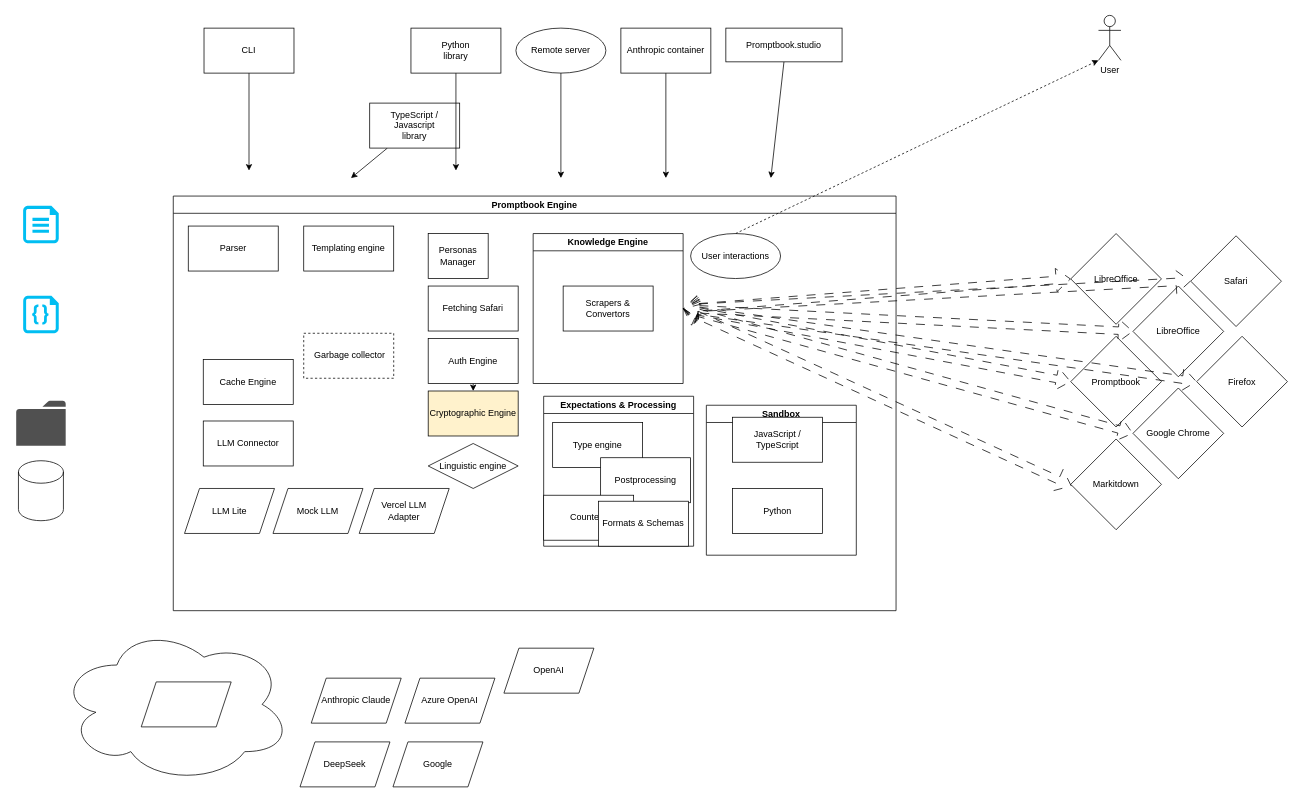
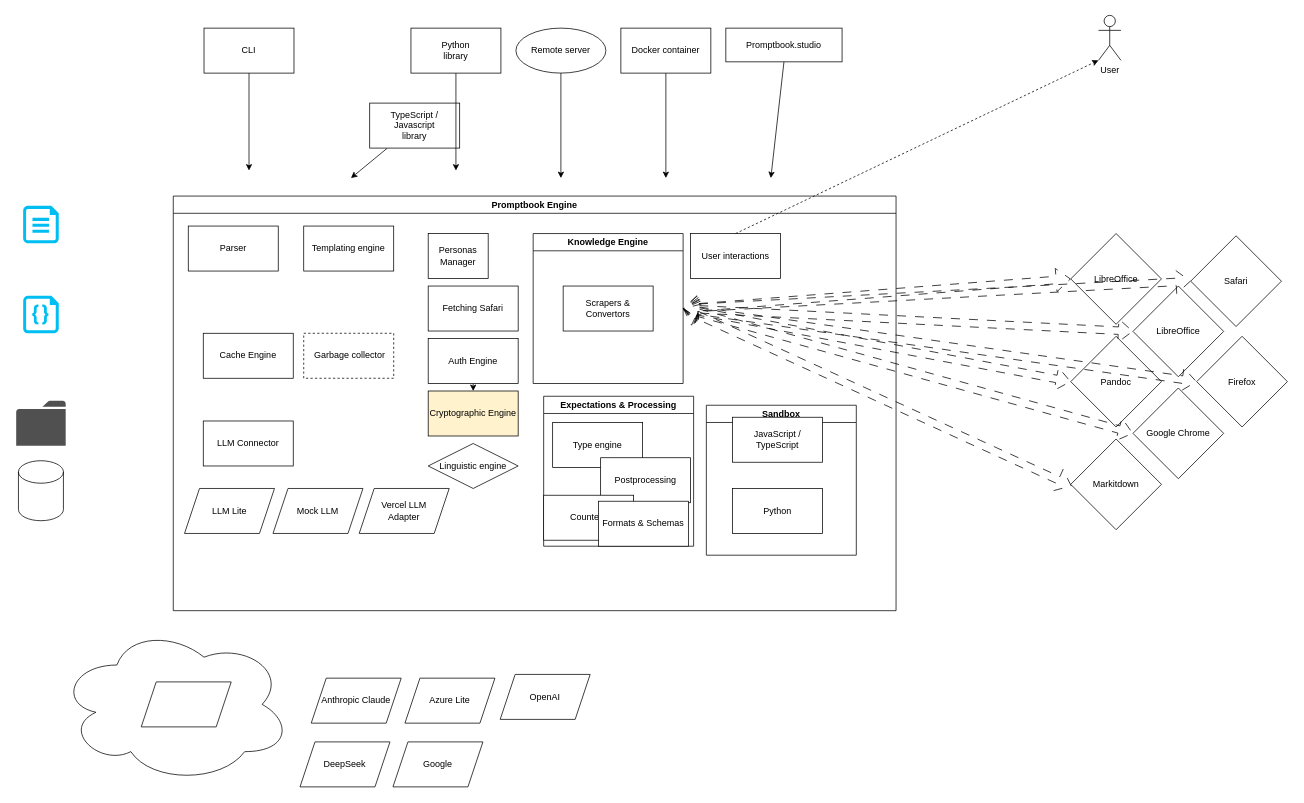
(666, 51) -> (666, 51)
(735, 256) -> (735, 256)
(248, 382) -> (248, 356)
(1116, 382) -> (1116, 382)
(549, 671) -> (545, 697)
(450, 701) -> (450, 701)
